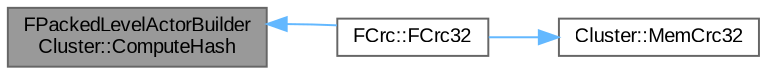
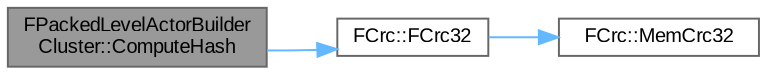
(312, 24) -> (292, 50)
(659, 37) -> (659, 37)
